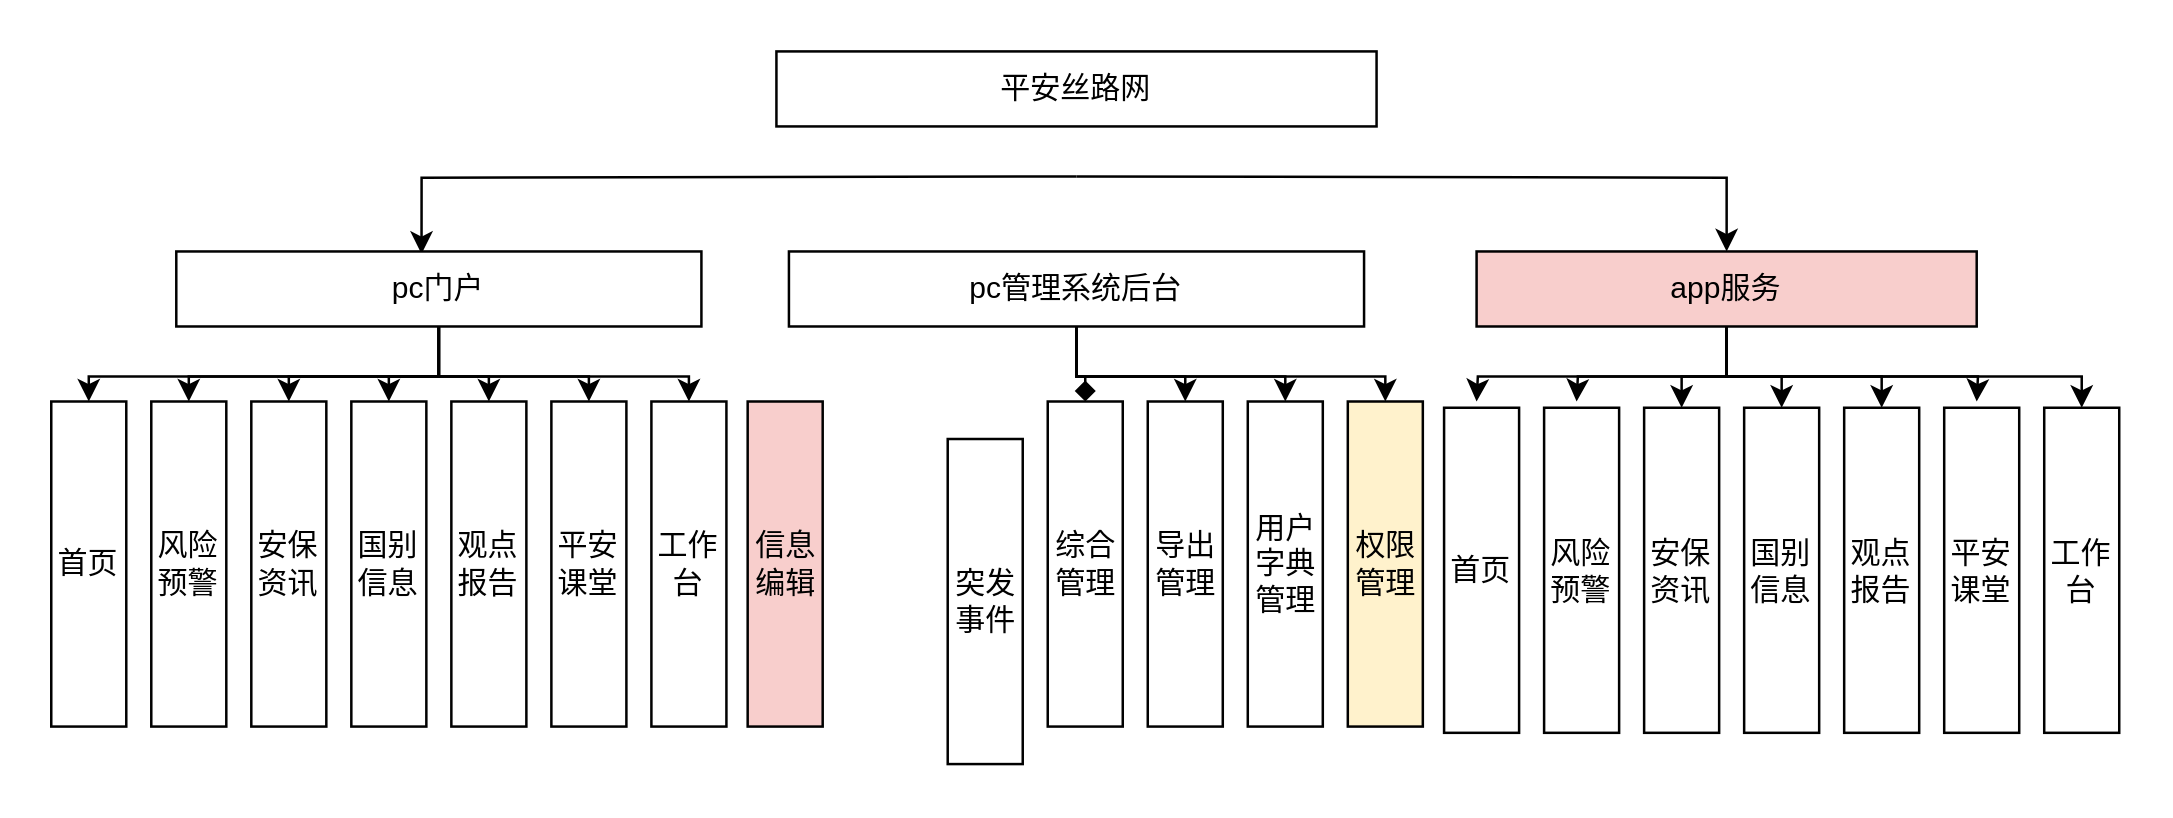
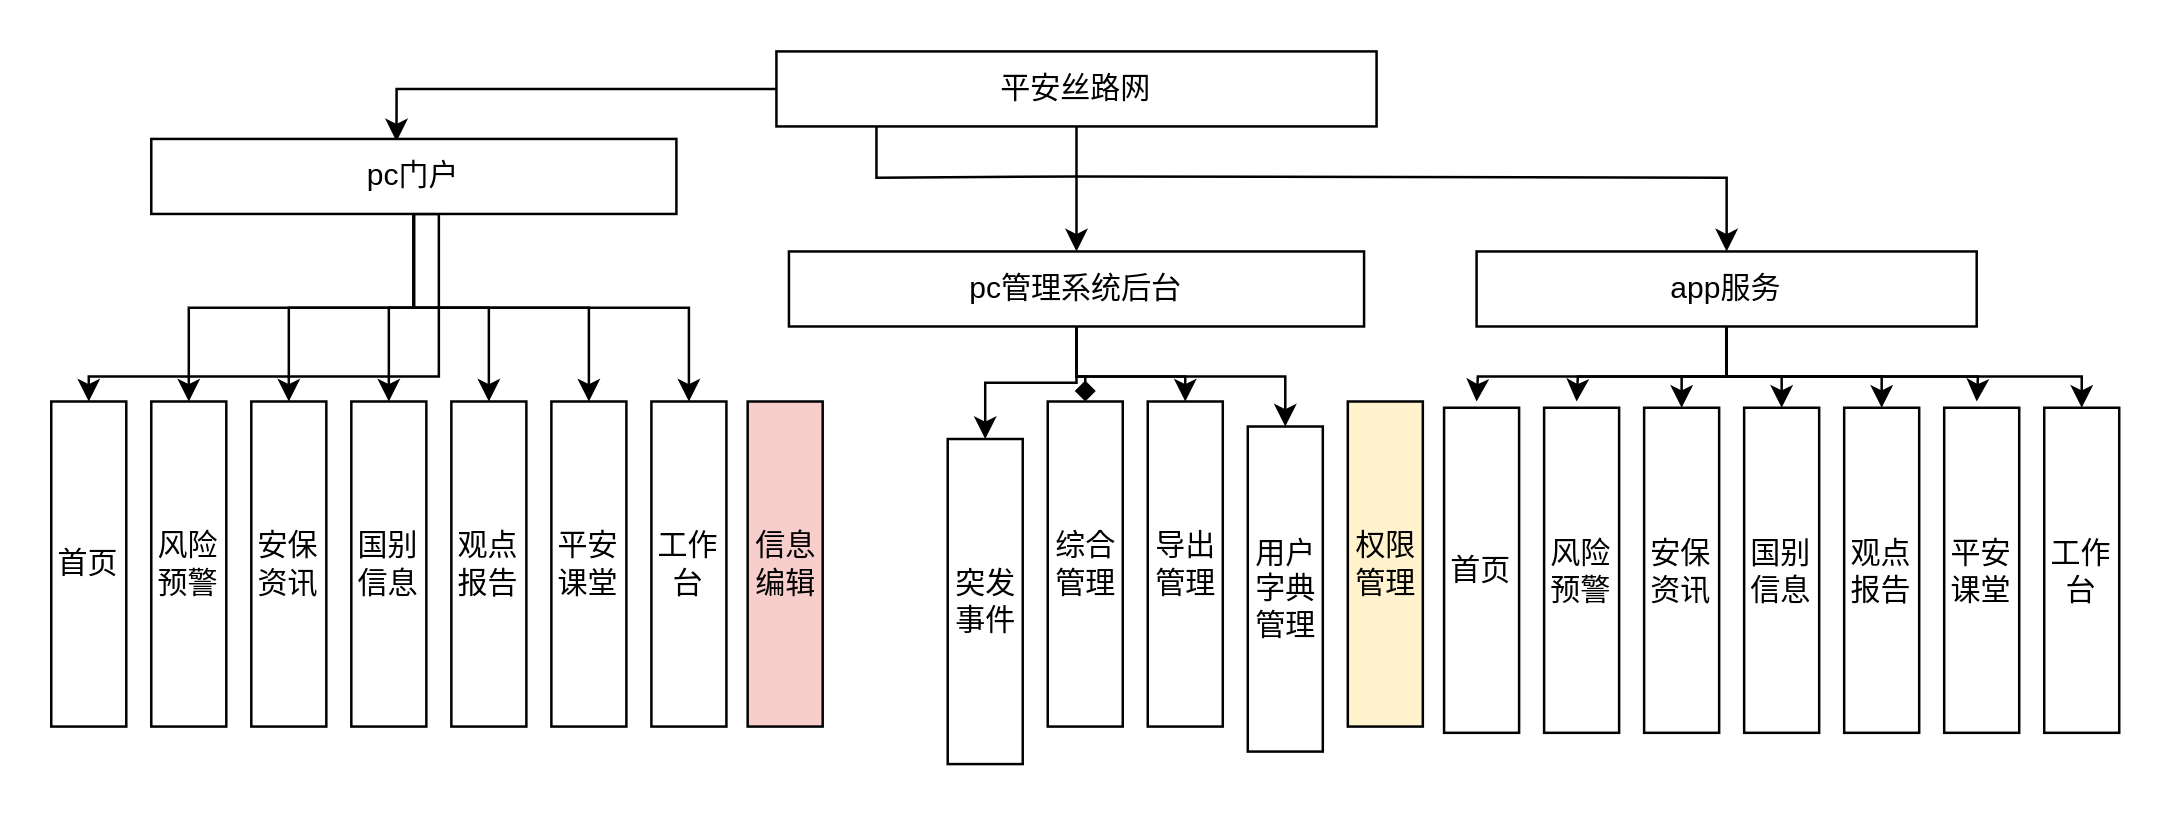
none -> (1076, 208)
(439, 289) -> (414, 176)
(1726, 289) -> (1726, 289)
(1342, 376) -> none
none -> (1011, 383)
(1285, 564) -> (1285, 589)
